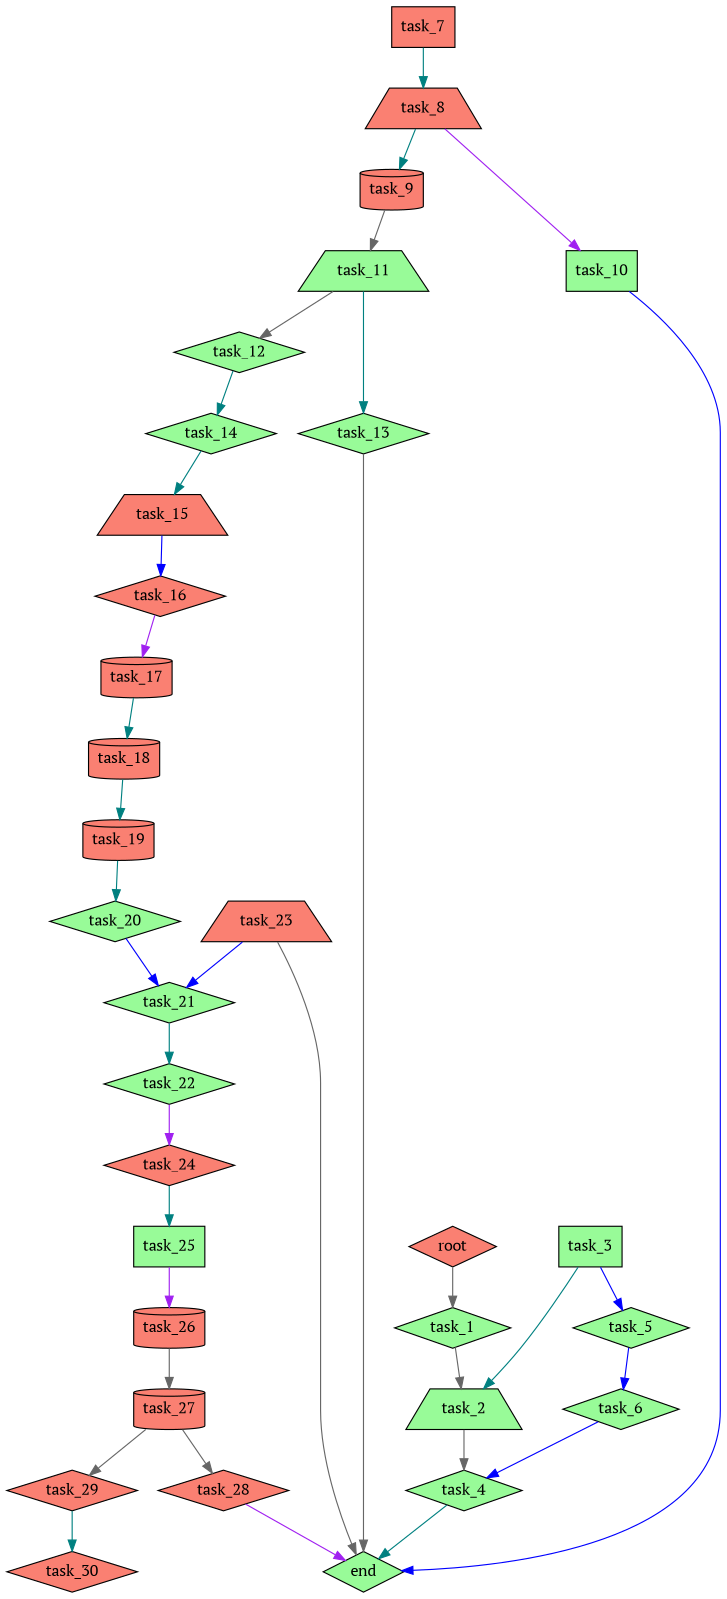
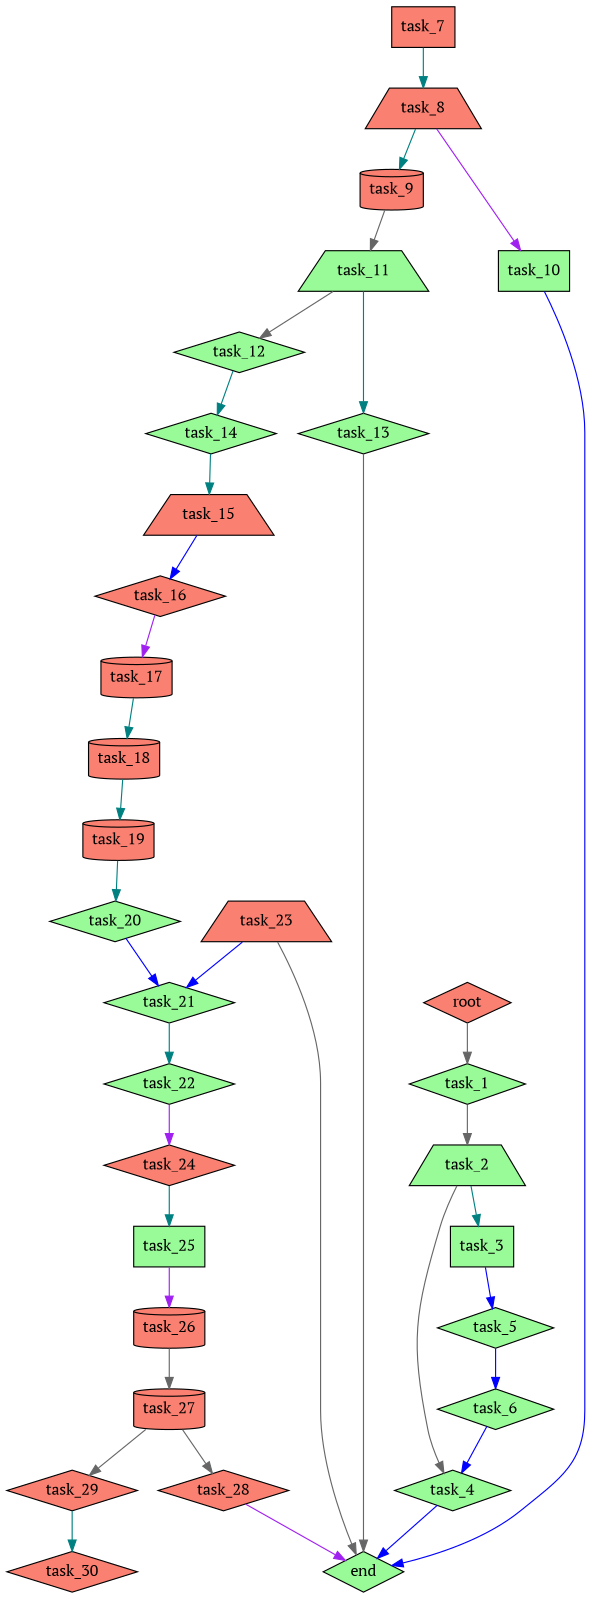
(538, 1326) -> (474, 1200)
(417, 1528) -> (412, 1528)
